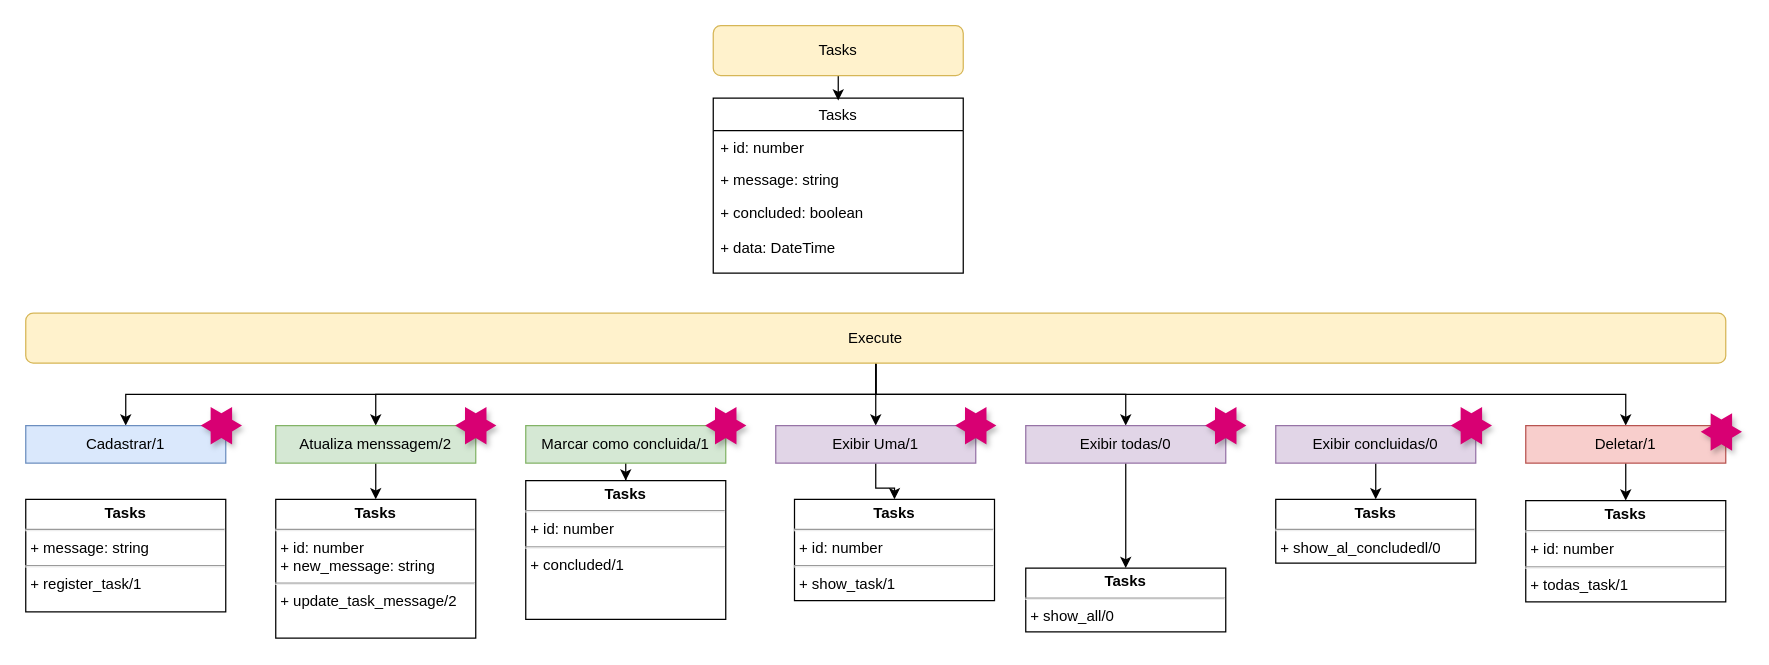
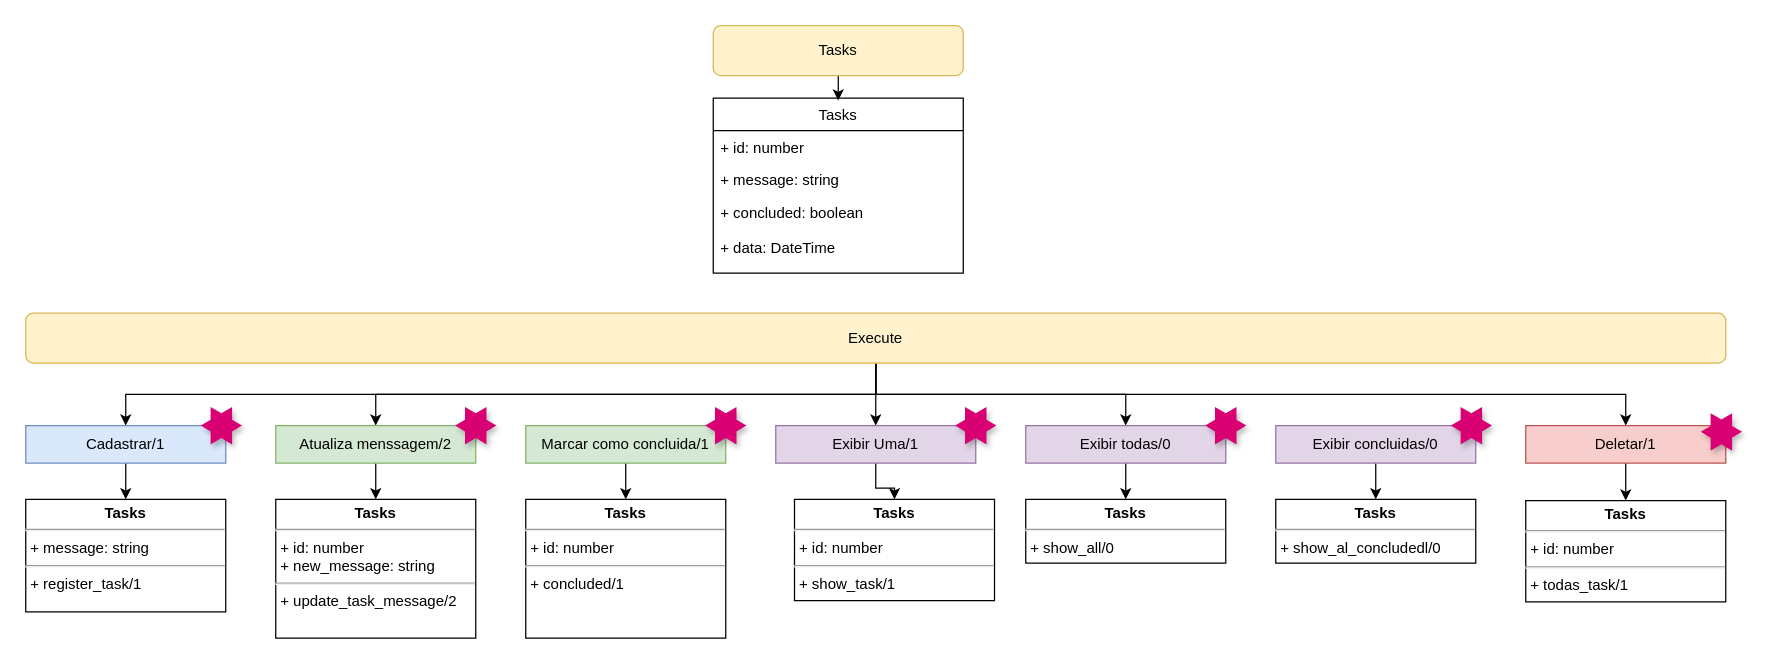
none -> (126, 486)
(626, 550) -> (626, 569)
(1126, 600) -> (1126, 531)
